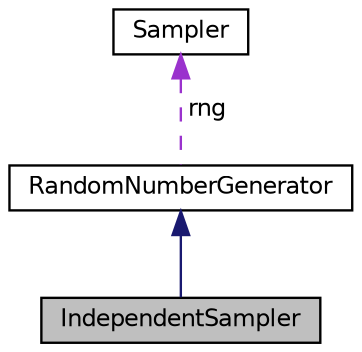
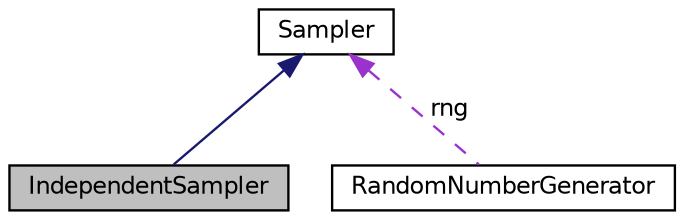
(181, 266) -> (229, 118)
